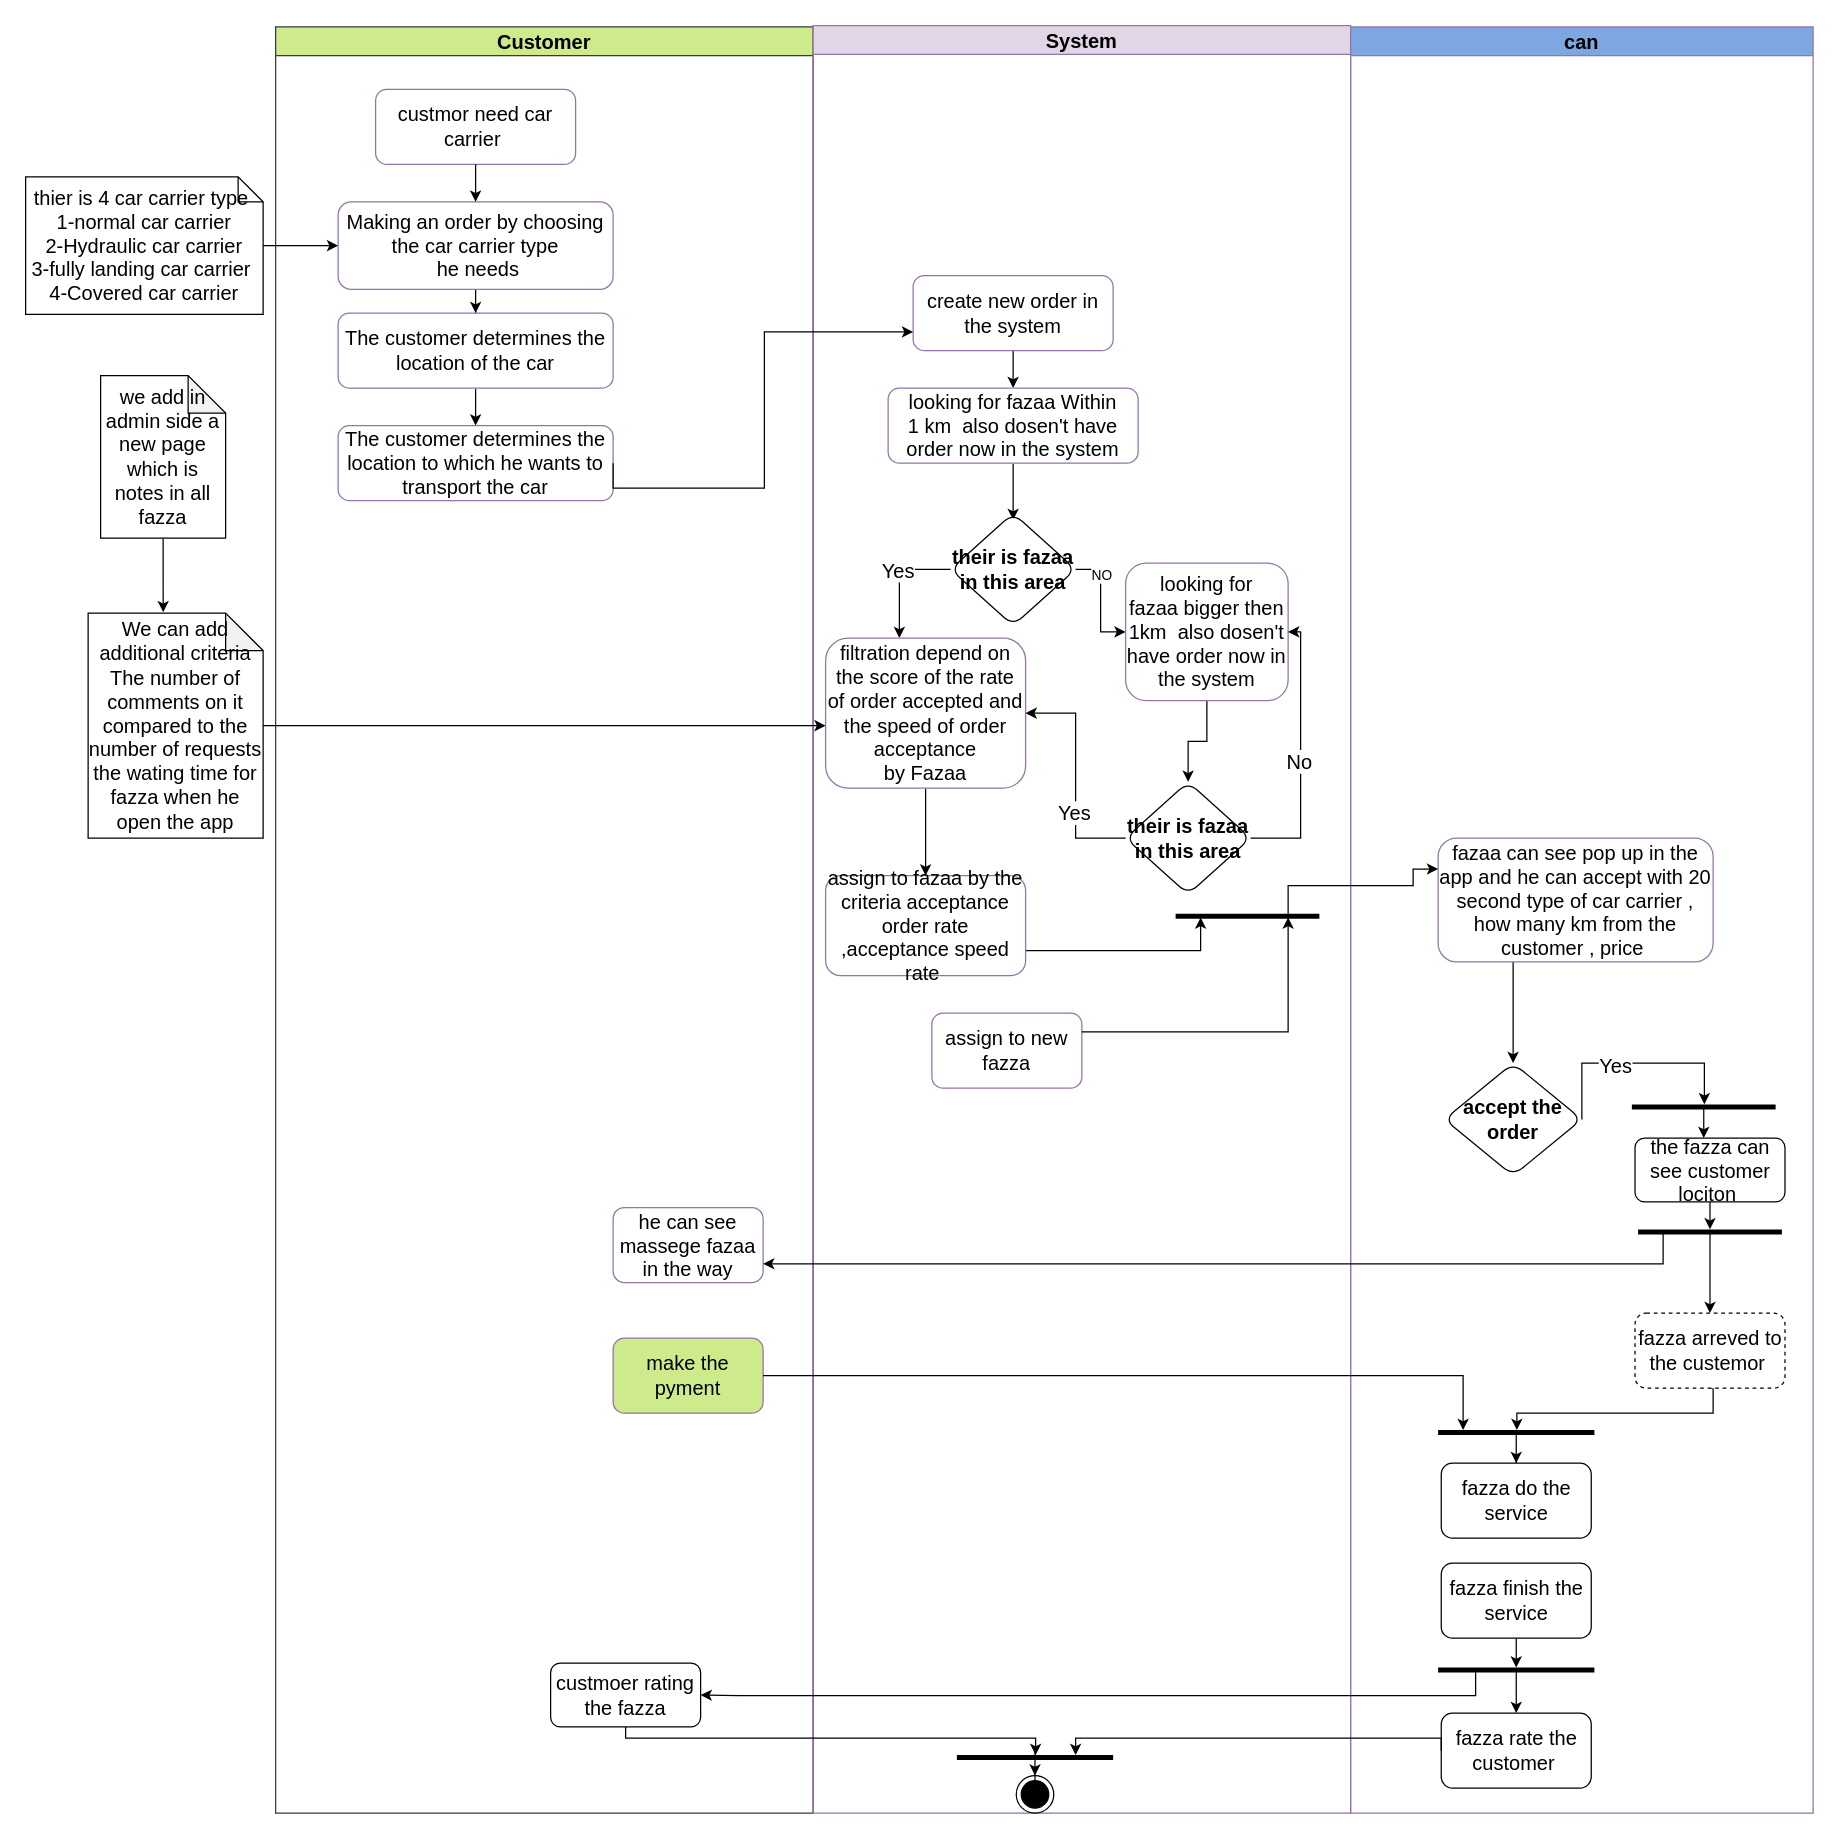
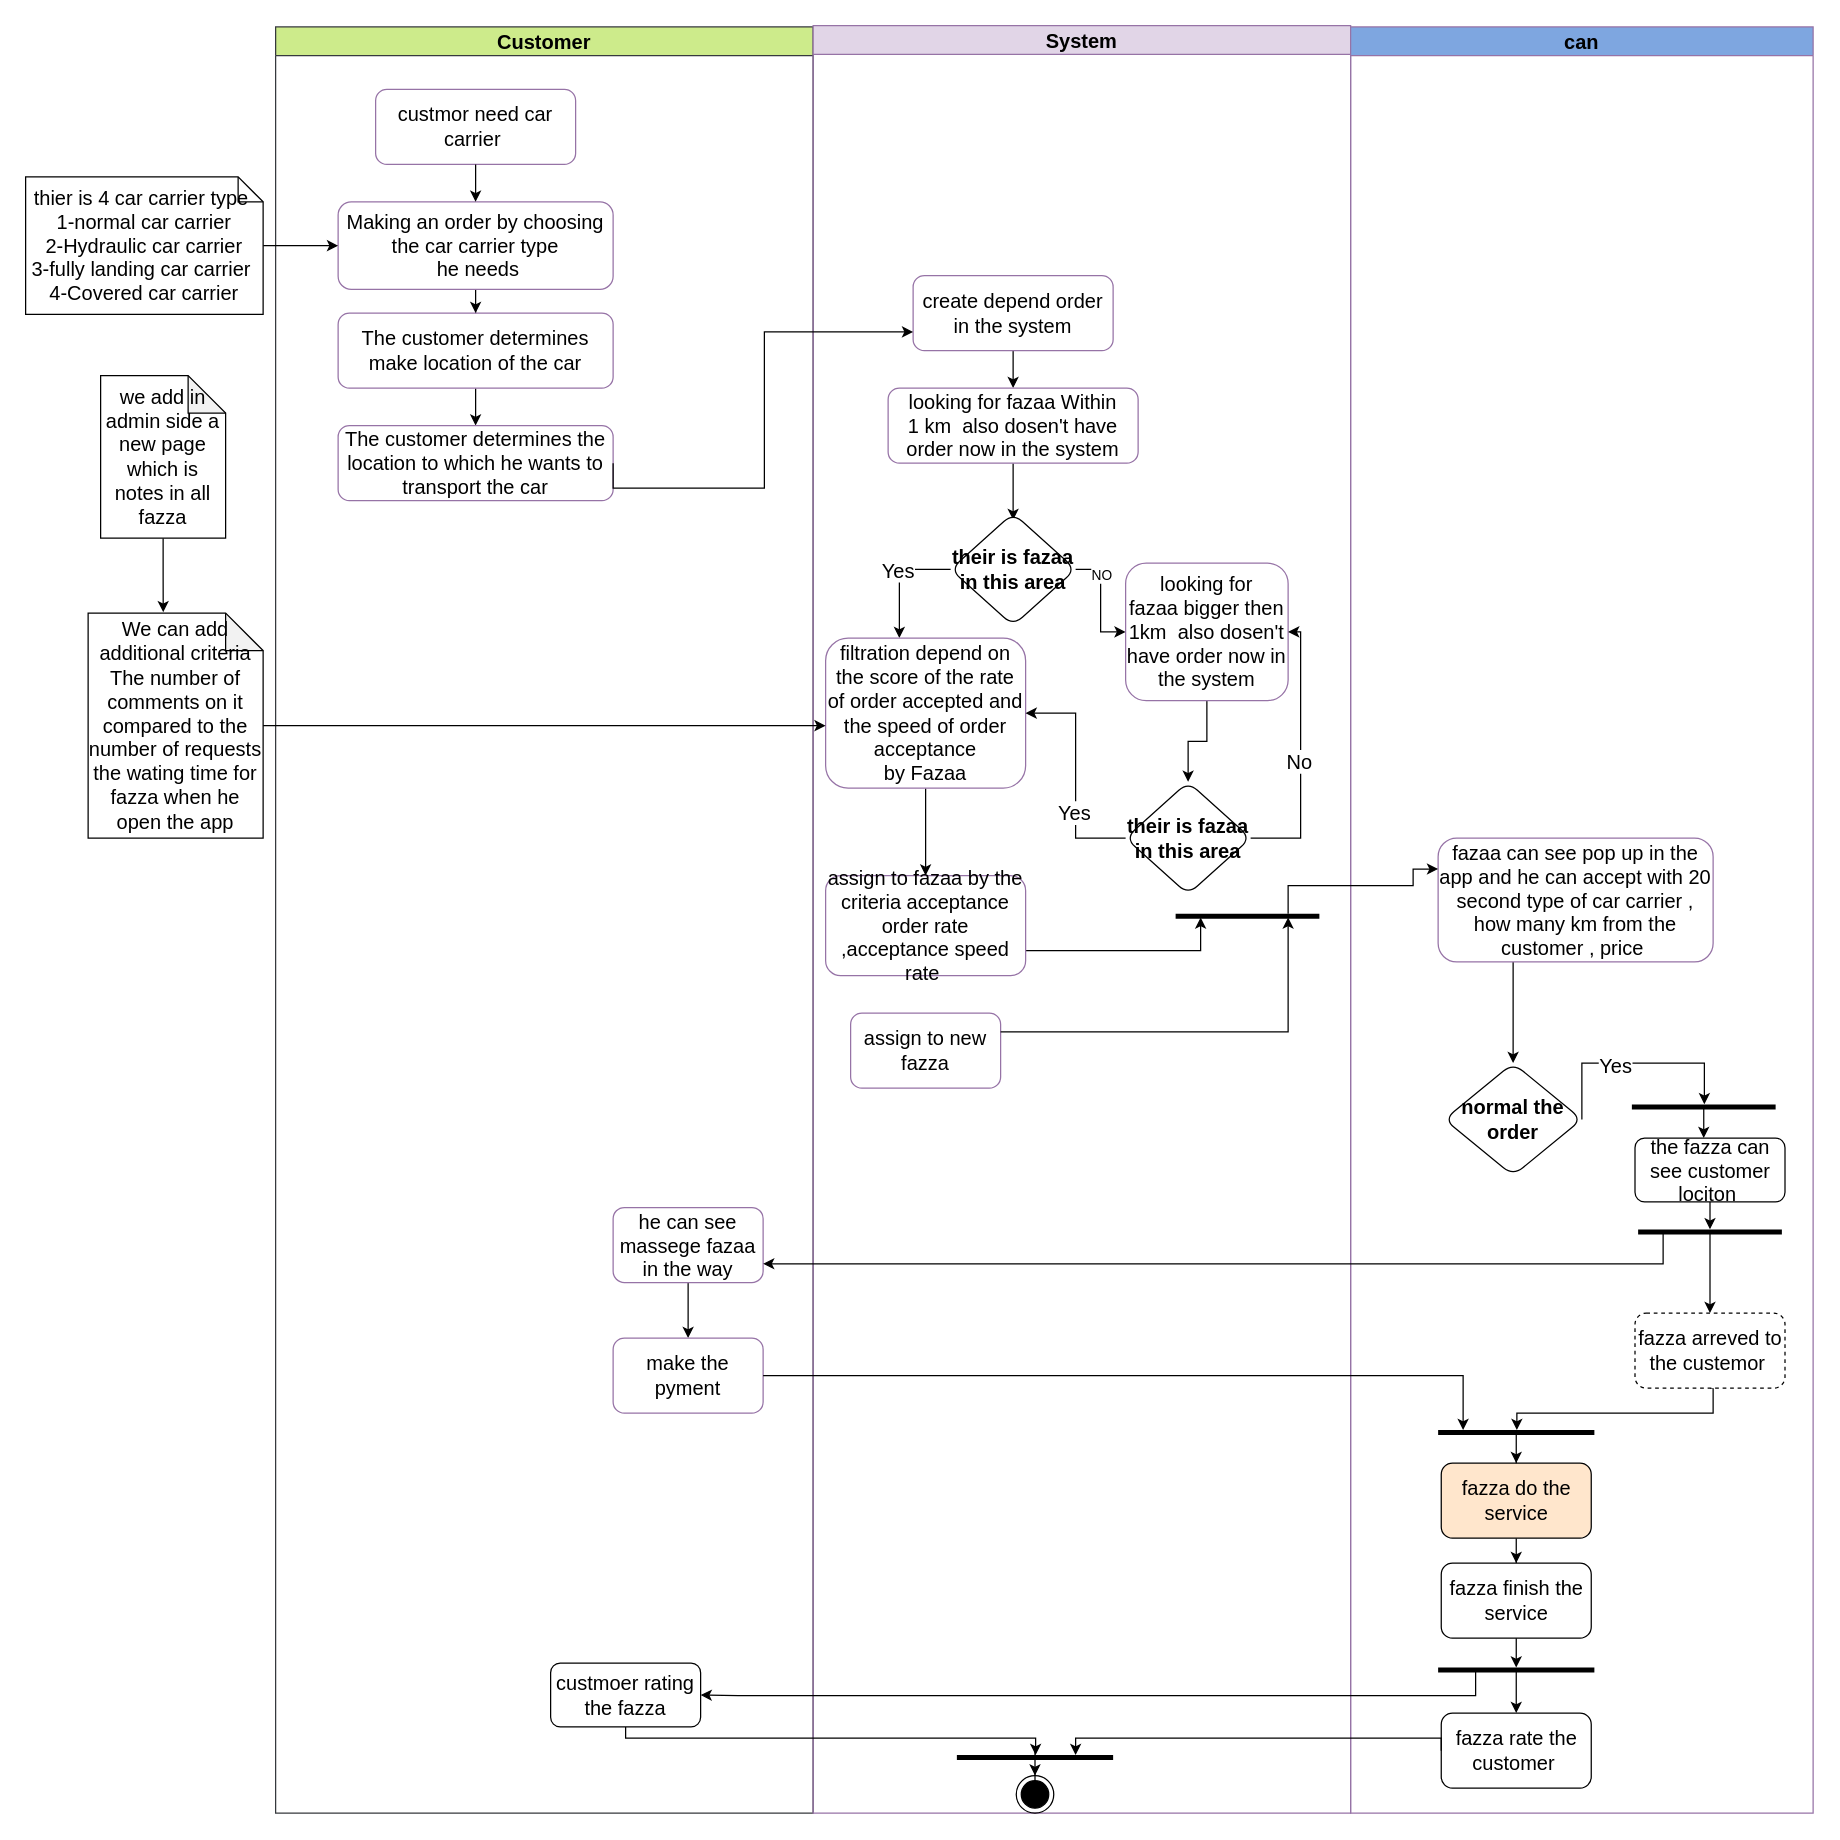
(1013, 313) -> (1013, 313)
(476, 351) -> (476, 351)
(1007, 1051) -> (926, 1051)
(1513, 1119) -> (1513, 1119)
none -> (688, 1306)
(688, 1376) -> (688, 1376)
(1516, 1501) -> (1516, 1501)
none -> (1516, 1555)
